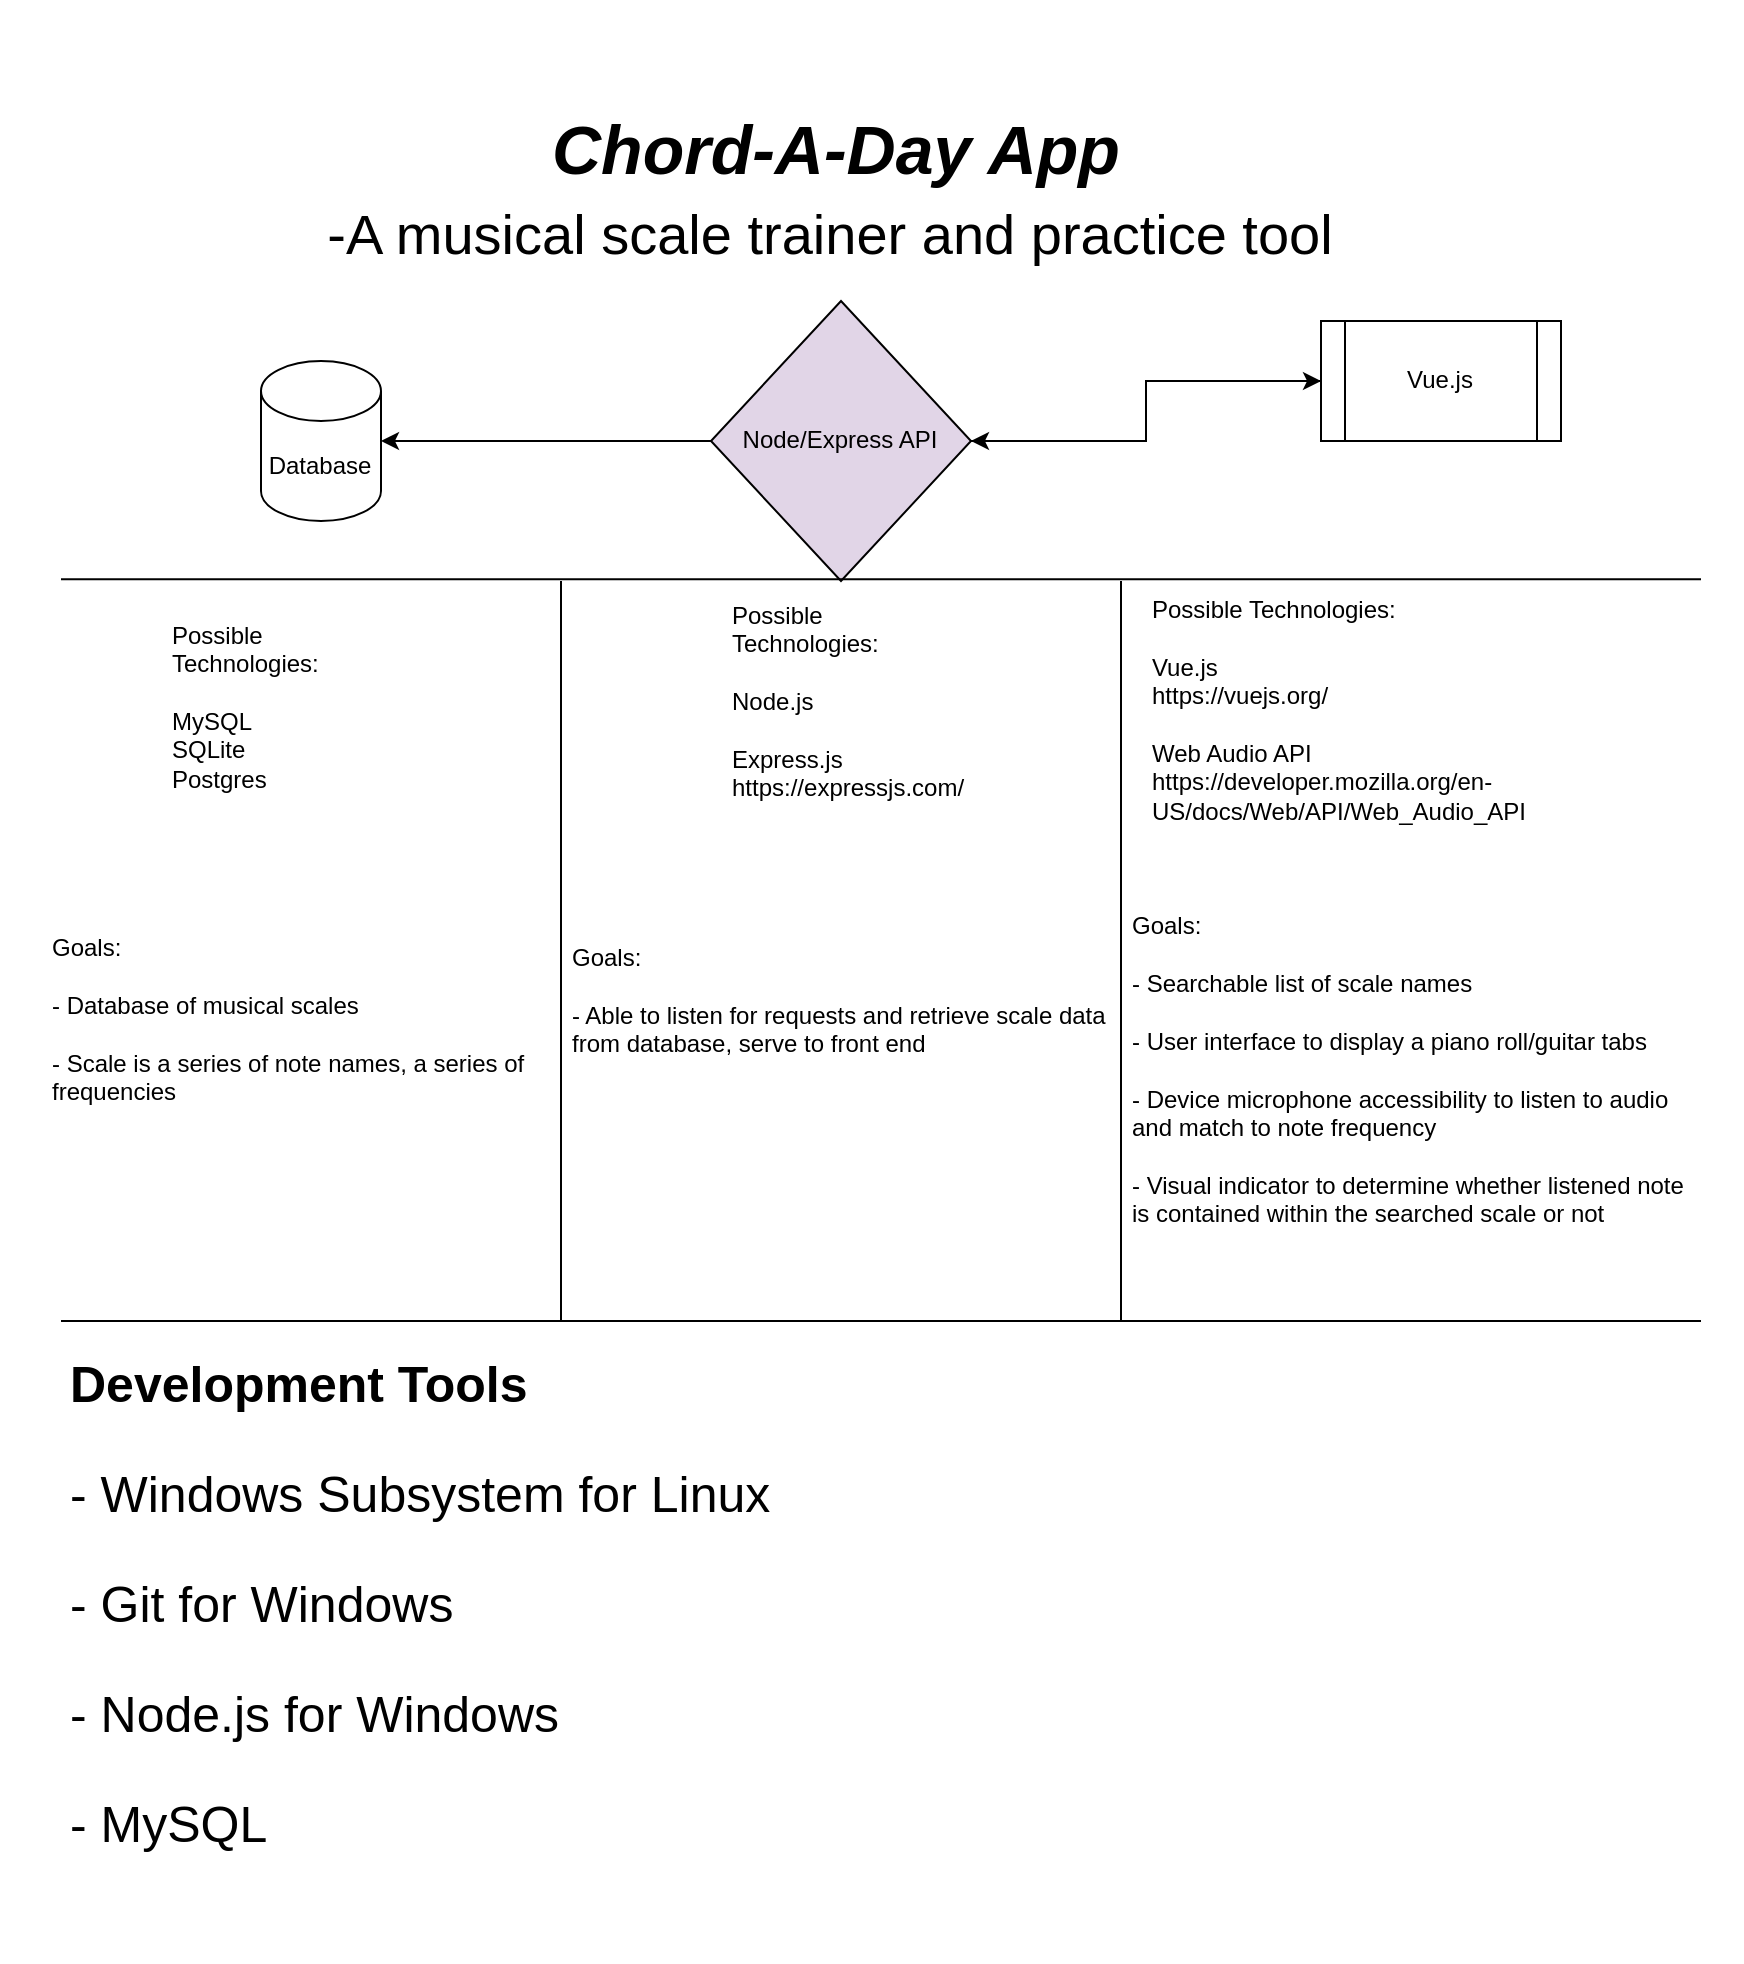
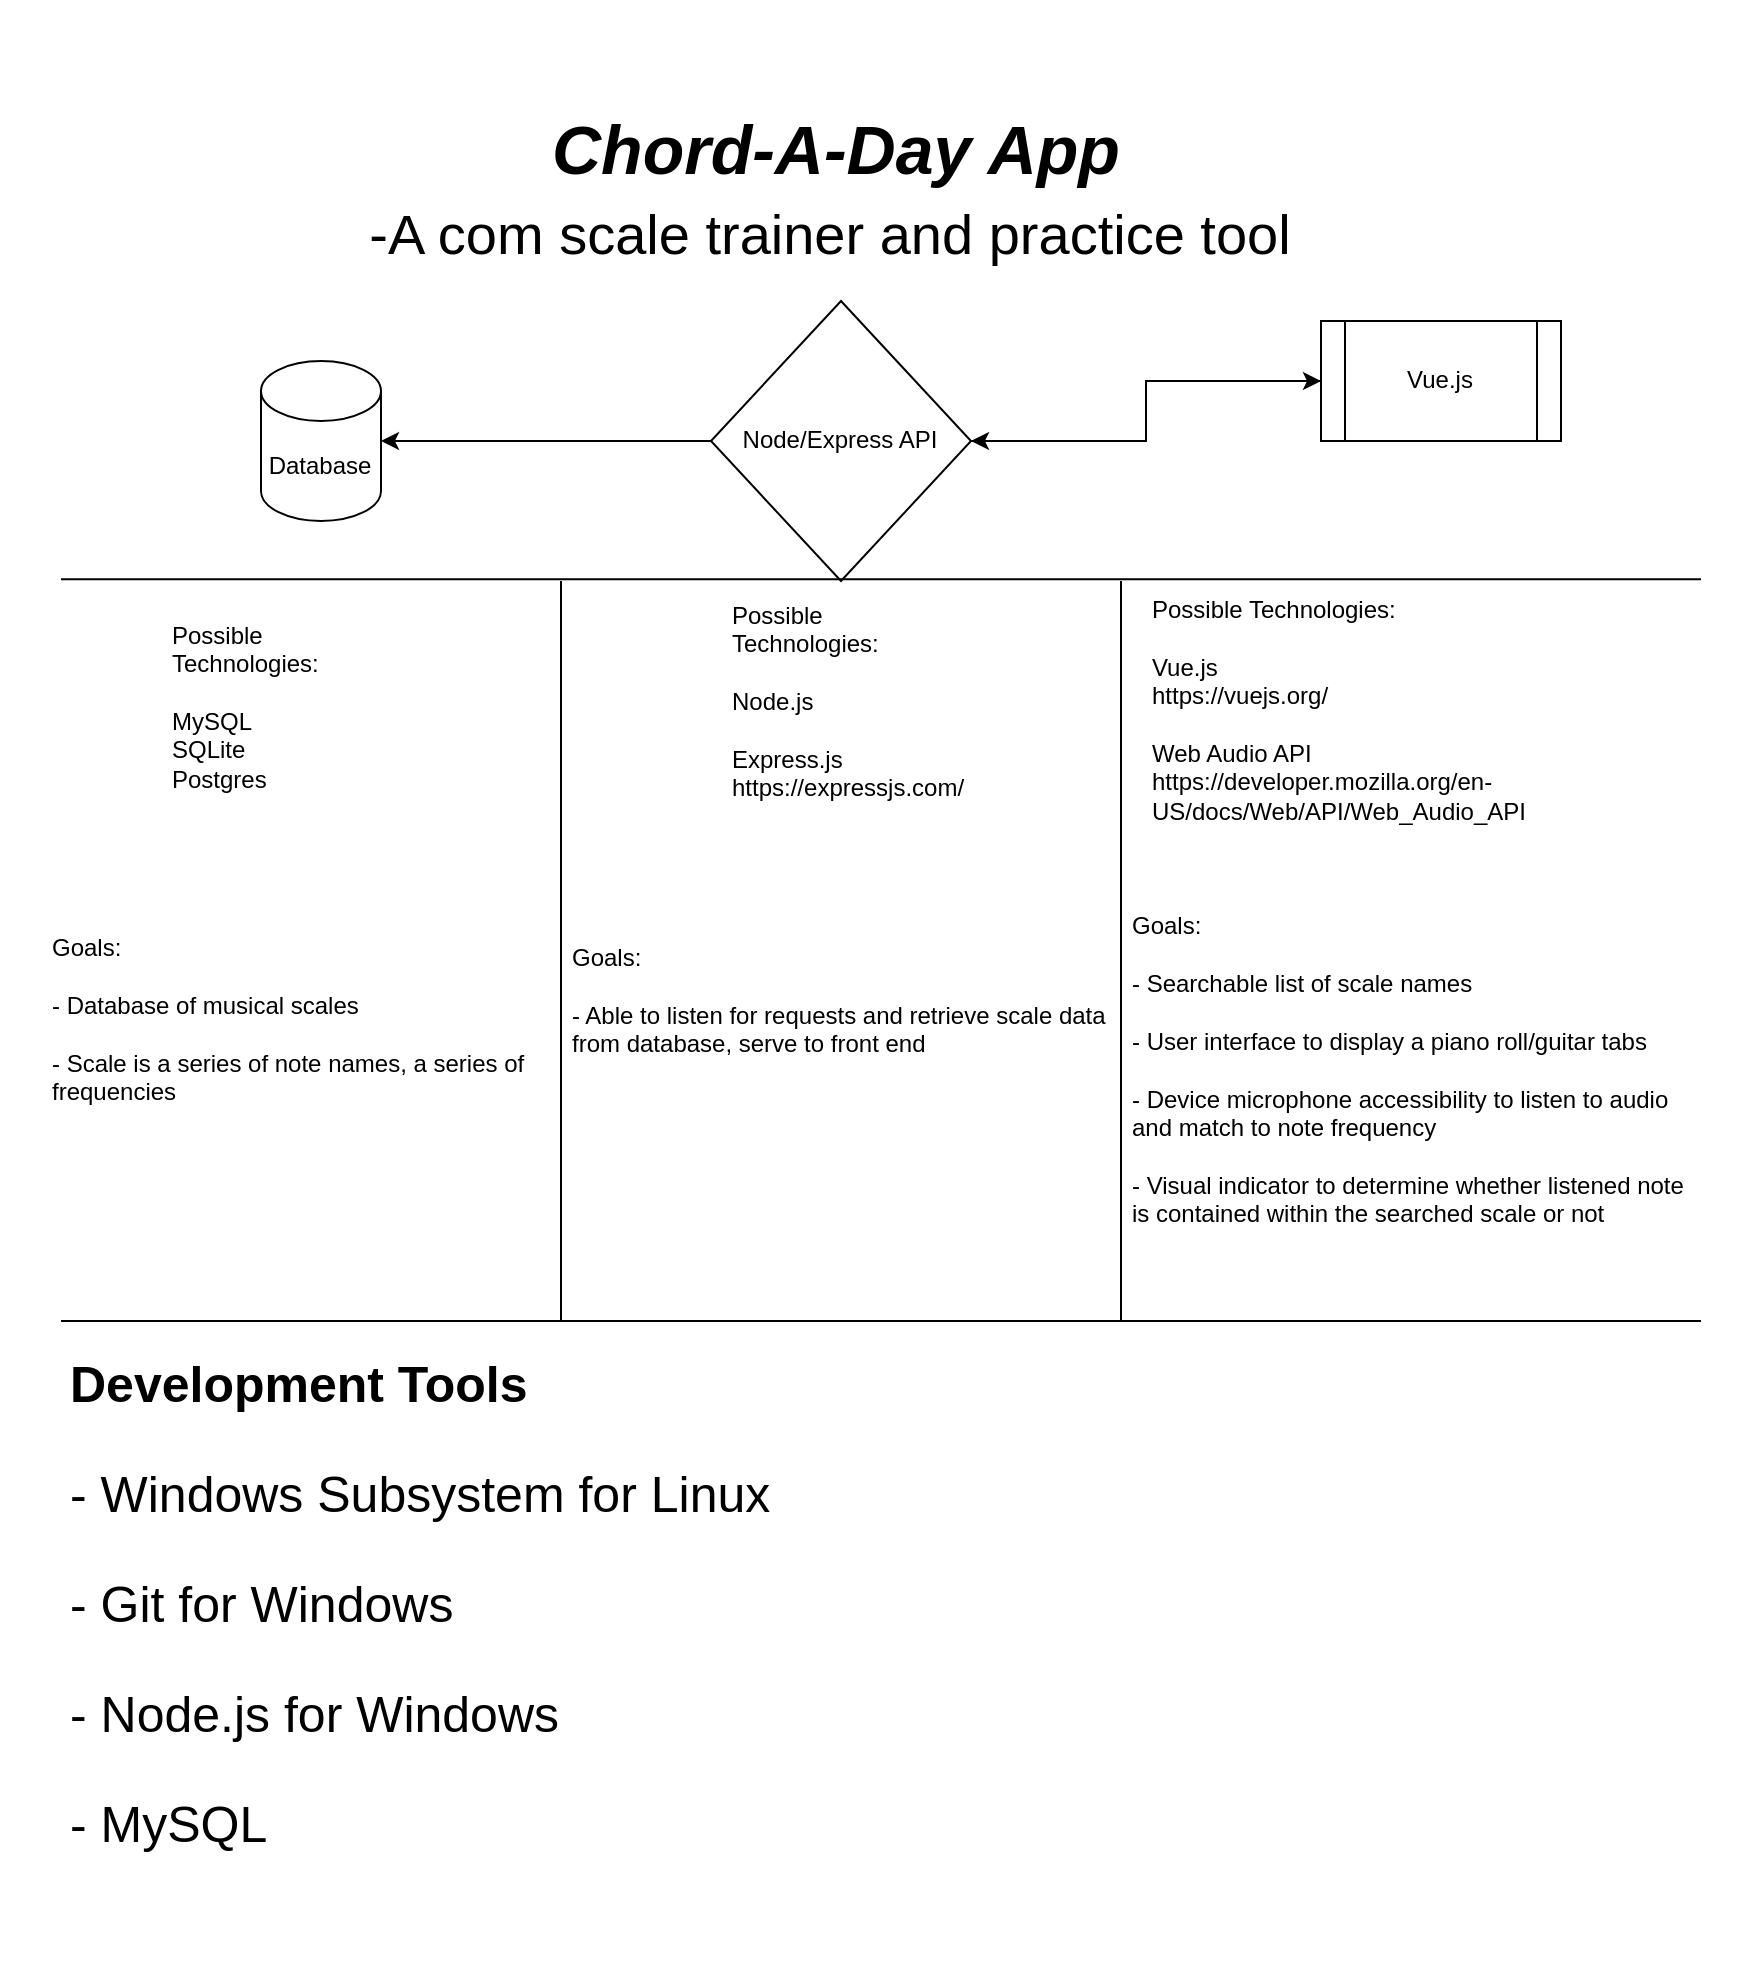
(831, 231) -> (831, 231)
(841, 441) -> (841, 441)
